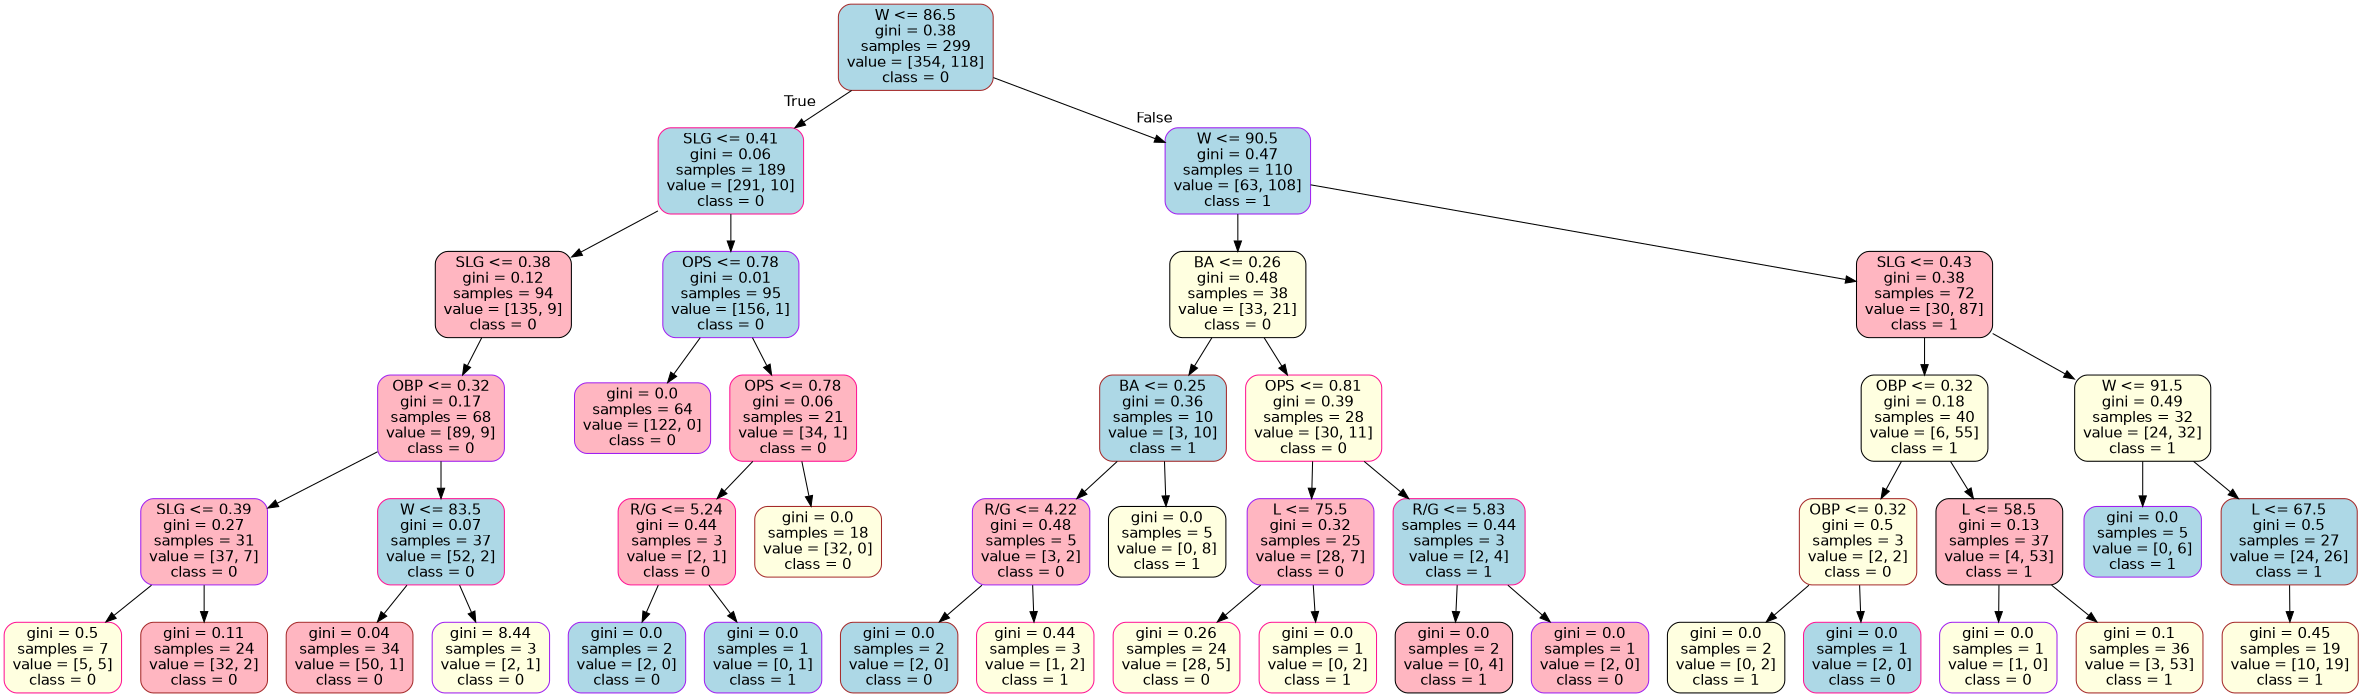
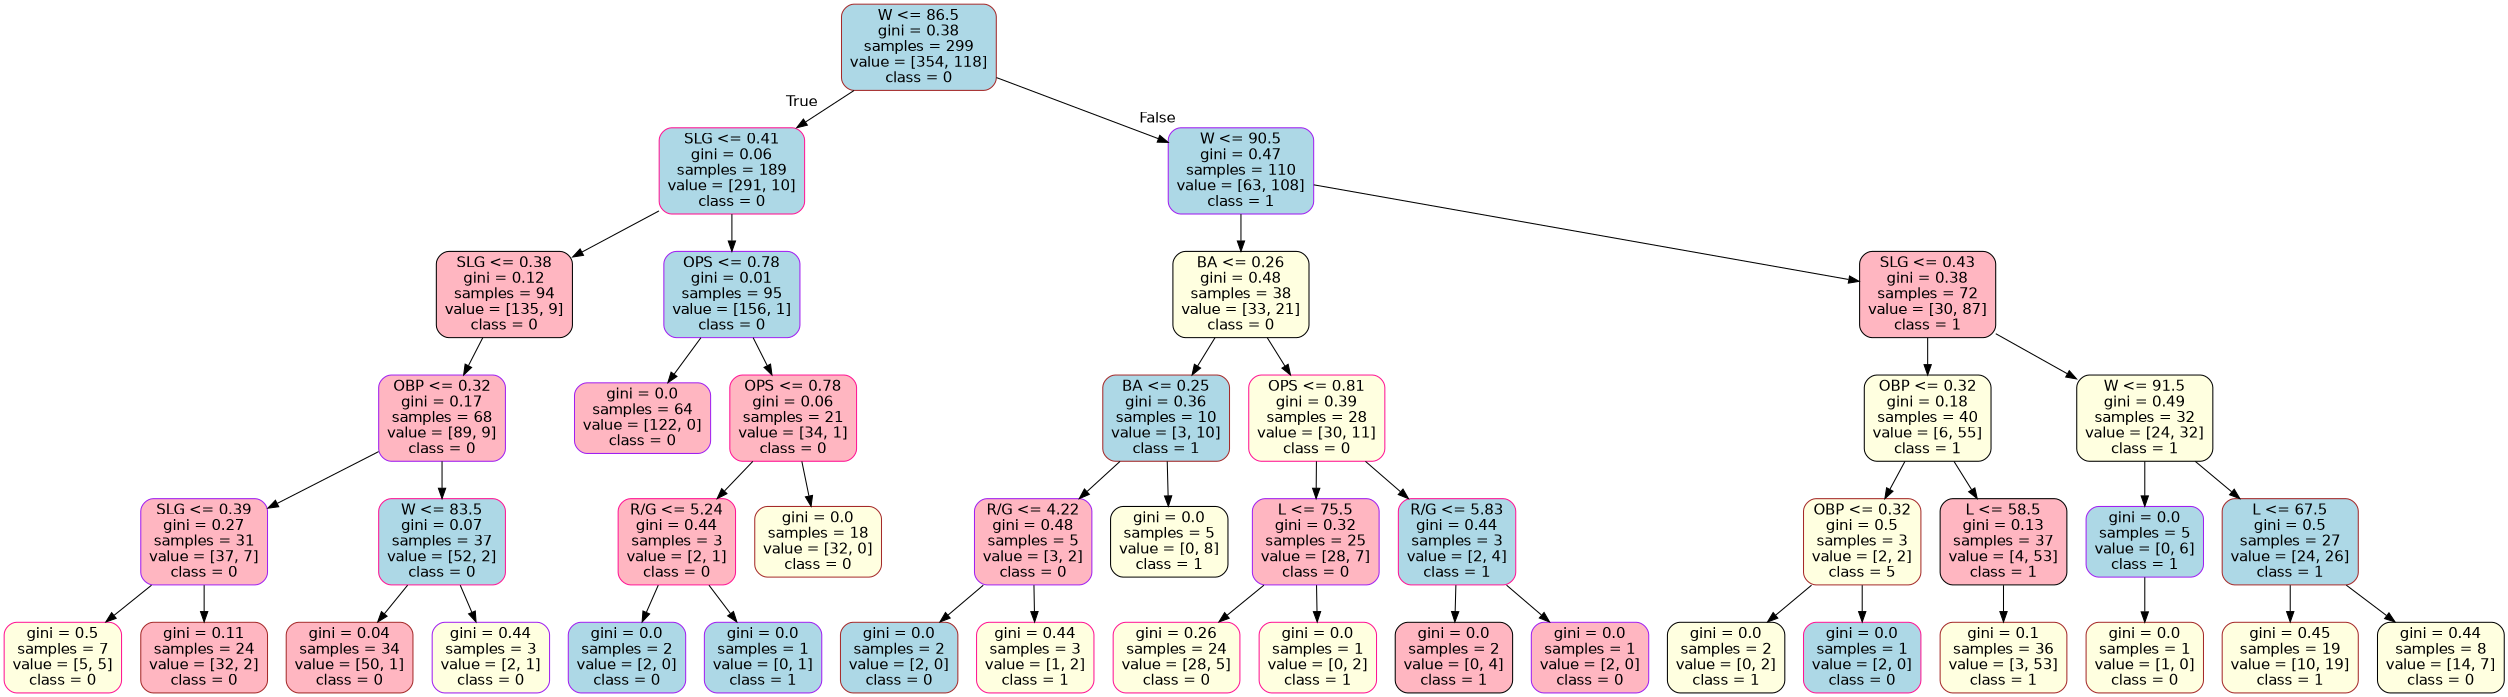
(1459, 542) -> (1457, 542)
(1858, 542) -> (1862, 542)
(1999, 598) -> (2145, 594)
(491, 658) -> (491, 658)
(1998, 658) -> (2145, 658)
none -> (2441, 658)
